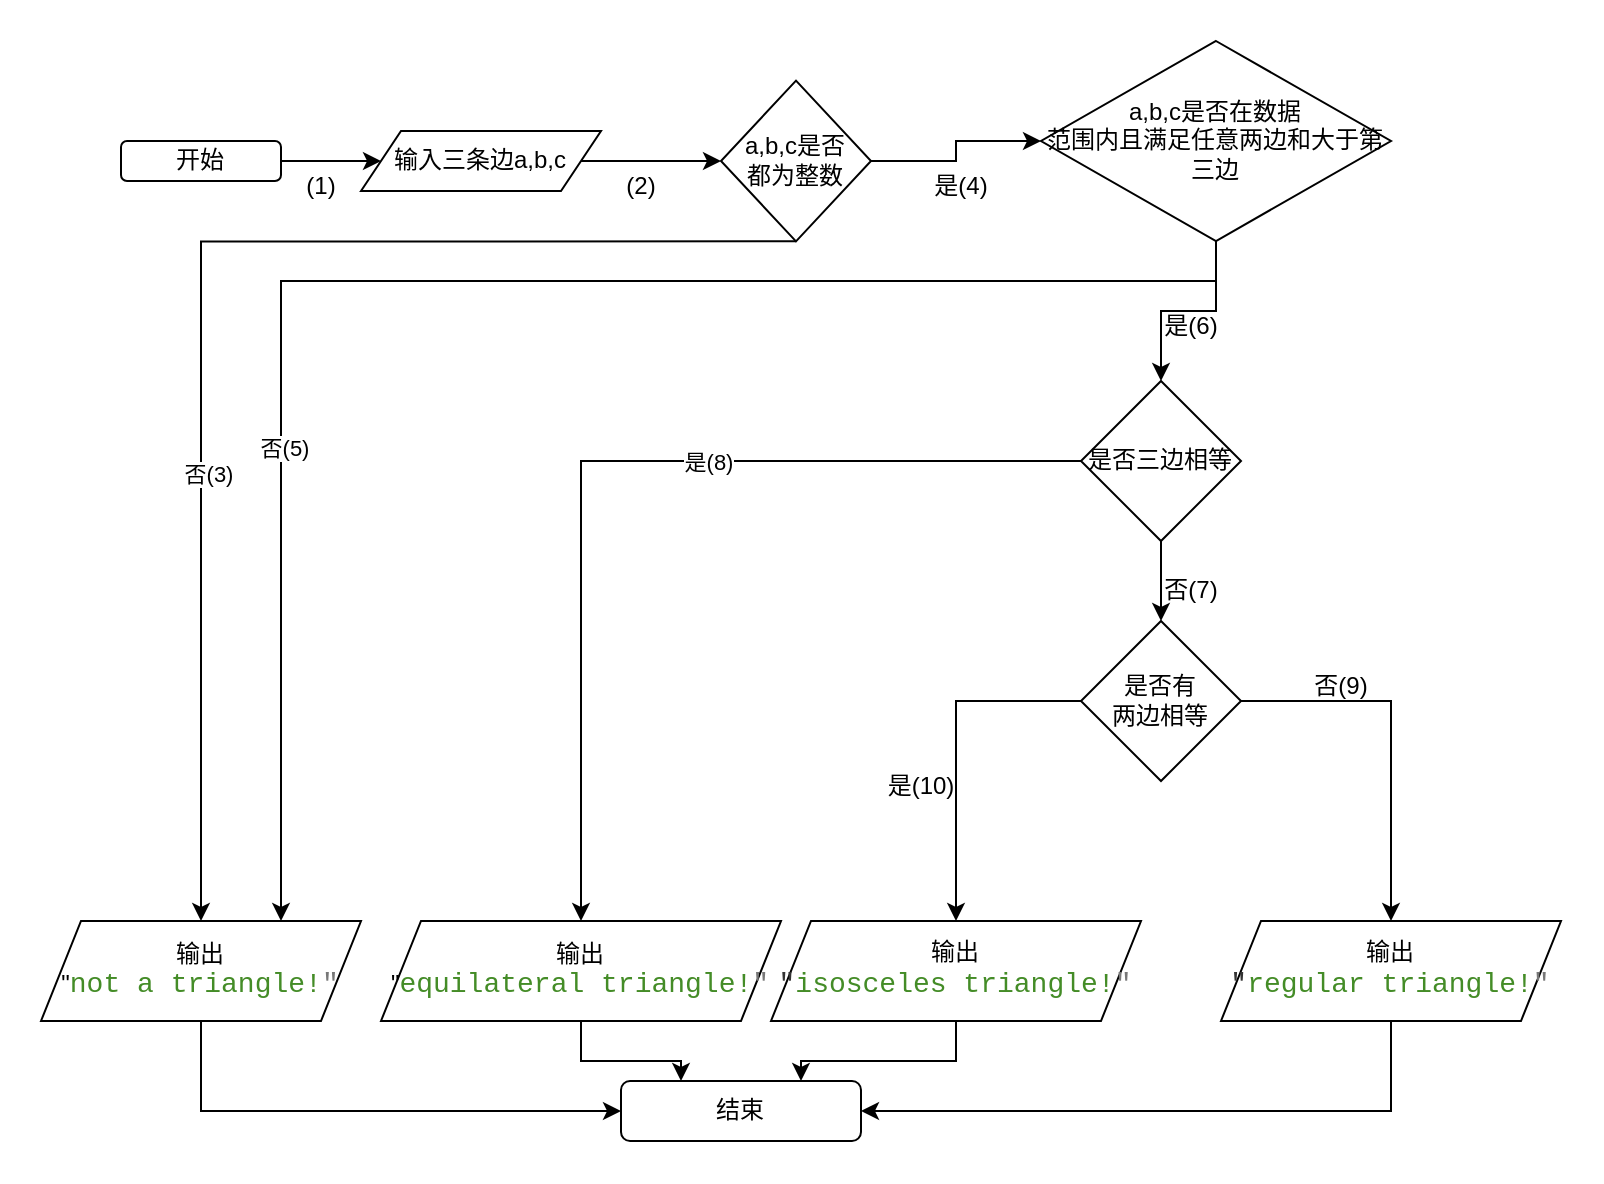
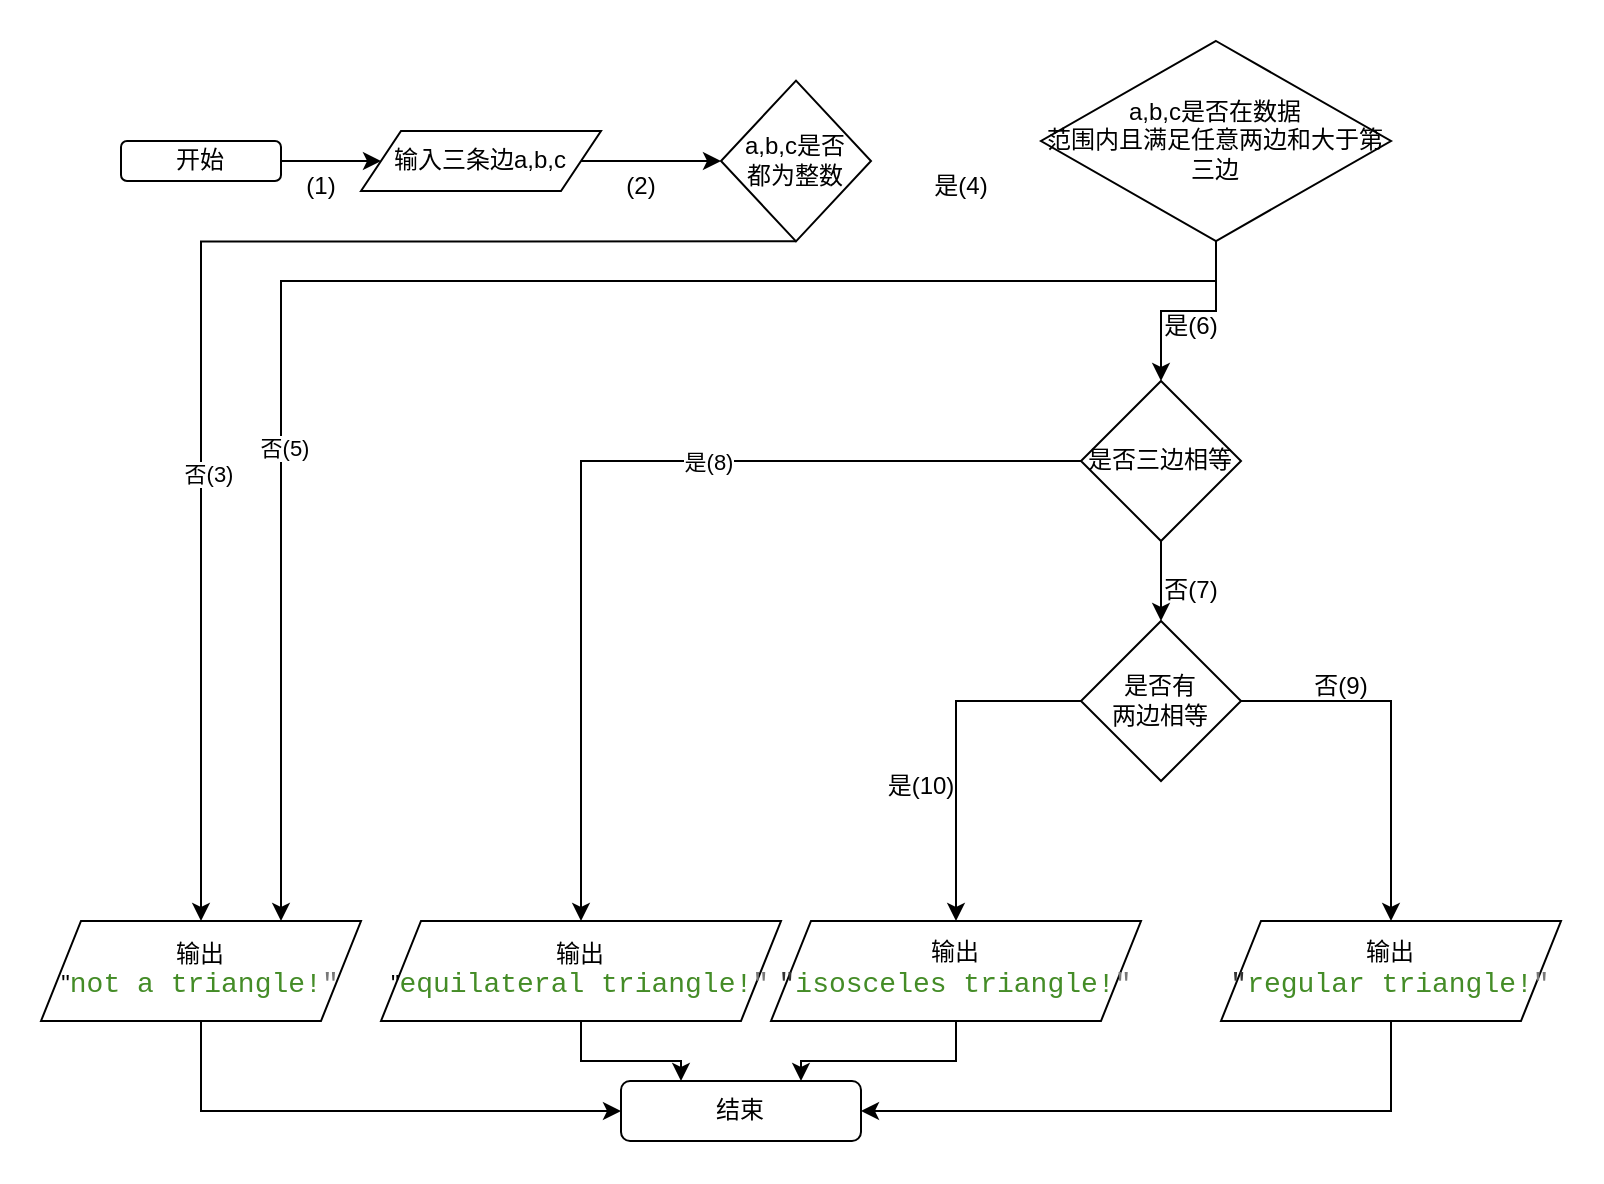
(956, 158) -> none
